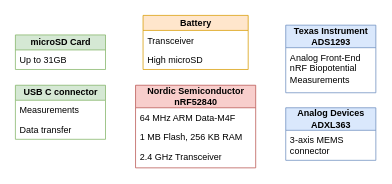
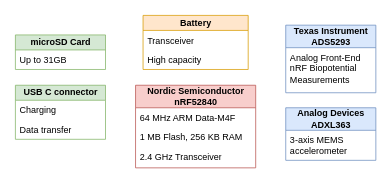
(331, 36) -> (331, 36)
(174, 61) -> (177, 61)
(50, 111) -> (39, 111)
(331, 146) -> (331, 146)
